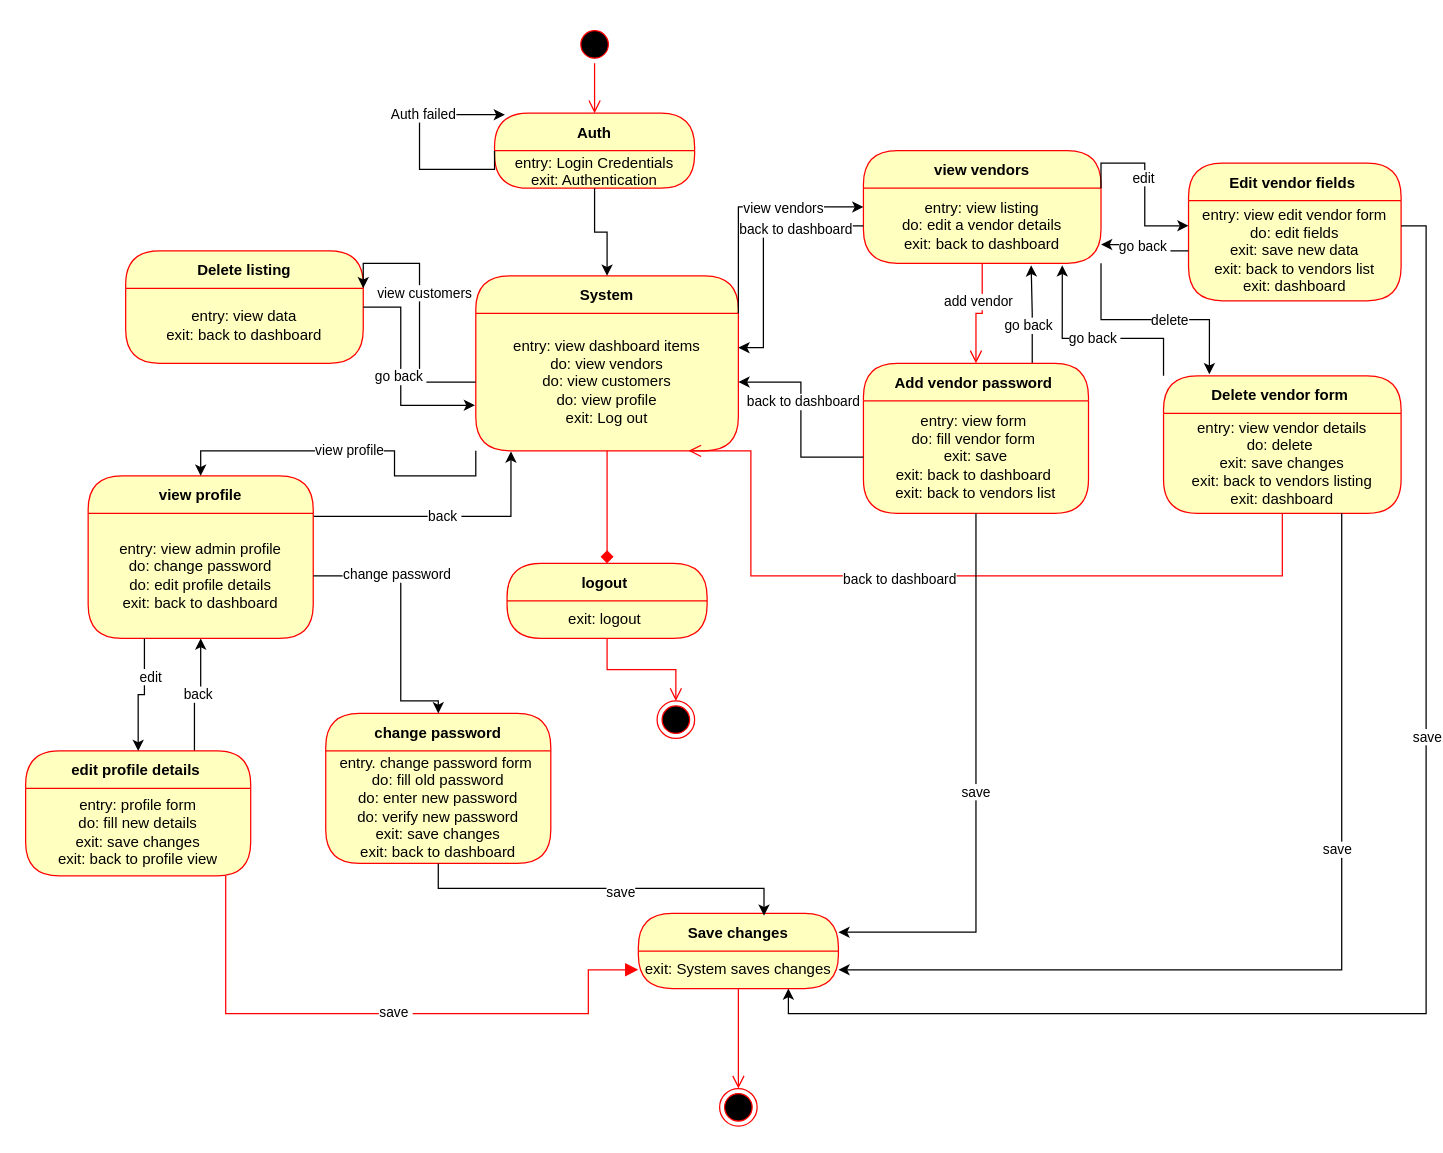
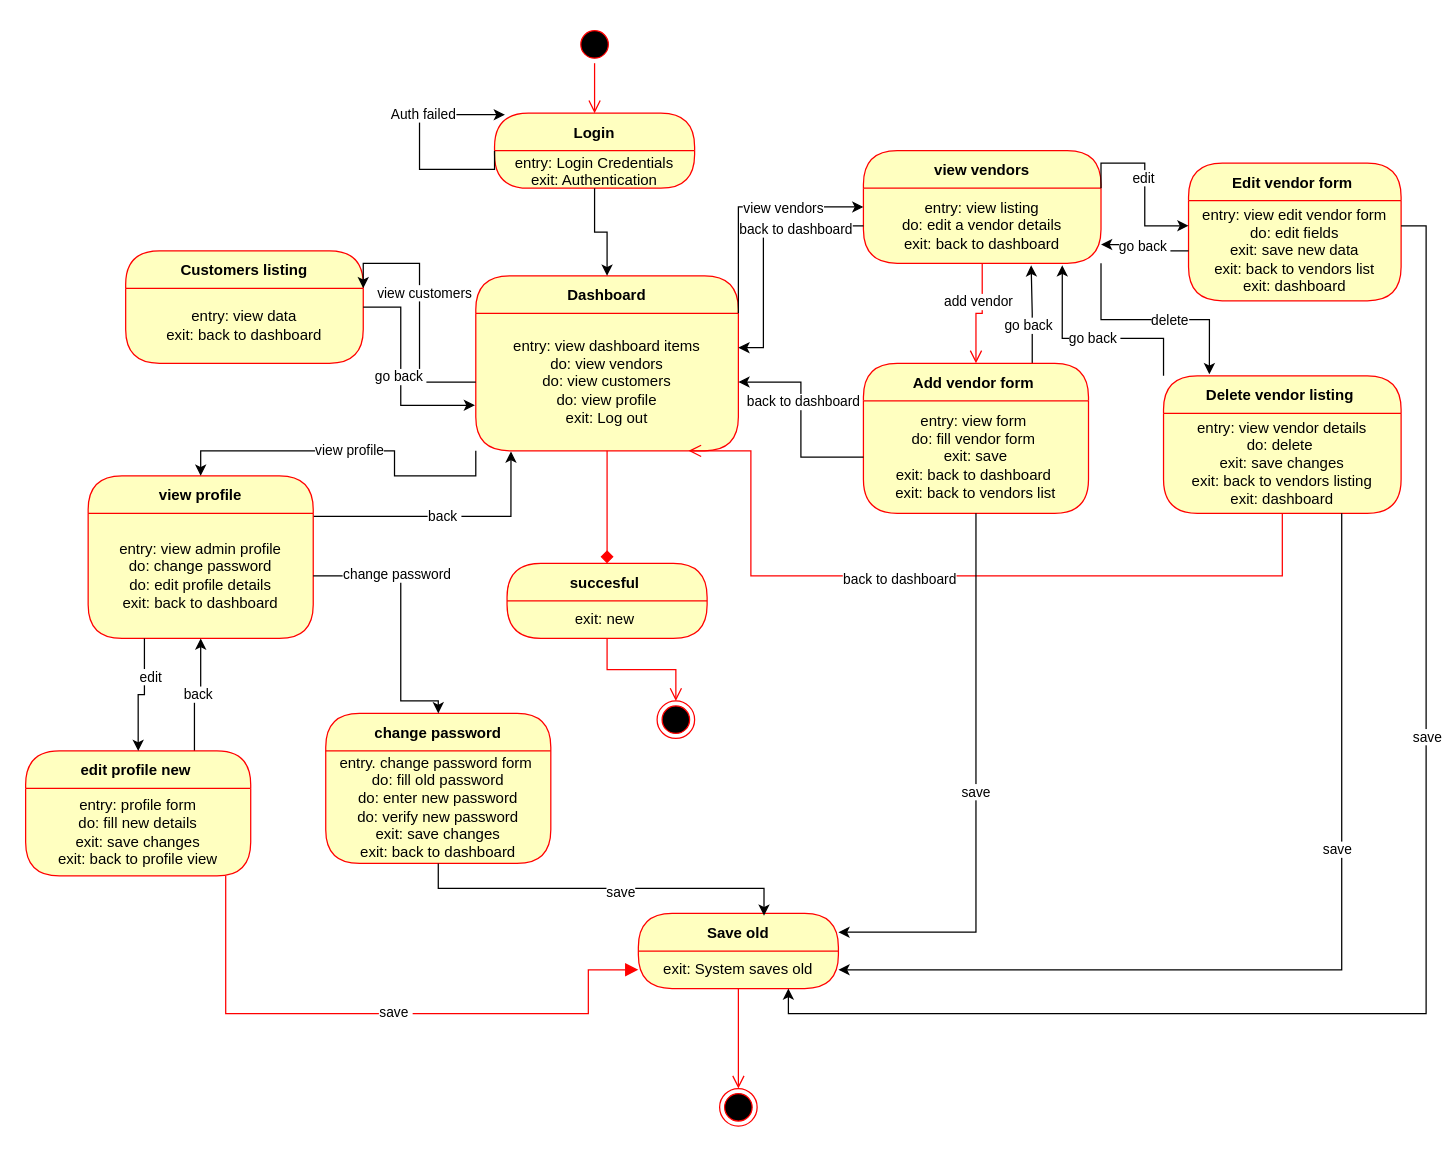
(594, 133) -> (594, 133)
(1294, 183) -> (1294, 183)
(244, 270) -> (244, 270)
(606, 295) -> (606, 295)
(975, 383) -> (975, 383)
(1281, 395) -> (1281, 395)
(606, 583) -> (606, 583)
(607, 619) -> (607, 619)
(138, 770) -> (138, 770)
(738, 933) -> (738, 933)
(738, 969) -> (738, 969)
